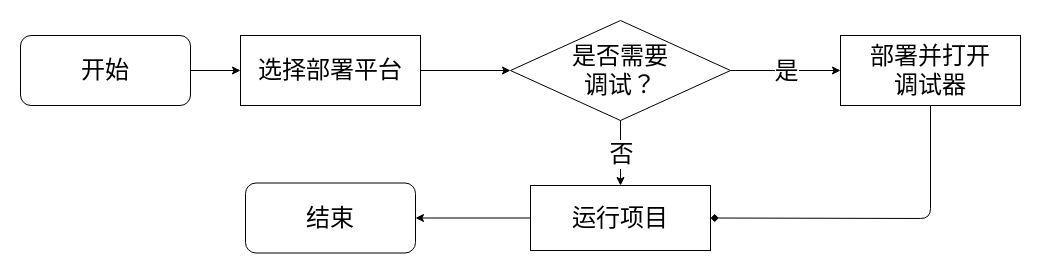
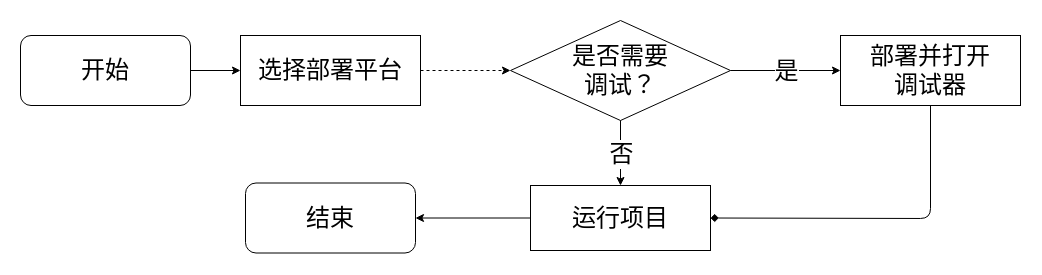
(463, 71) -> (463, 71)
